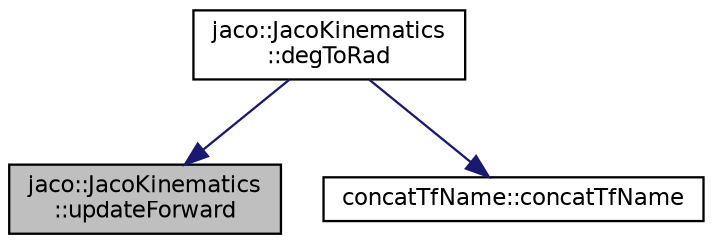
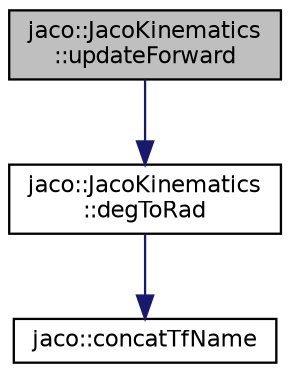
(246, 115) -> (145, 110)
(514, 199) -> (145, 341)
